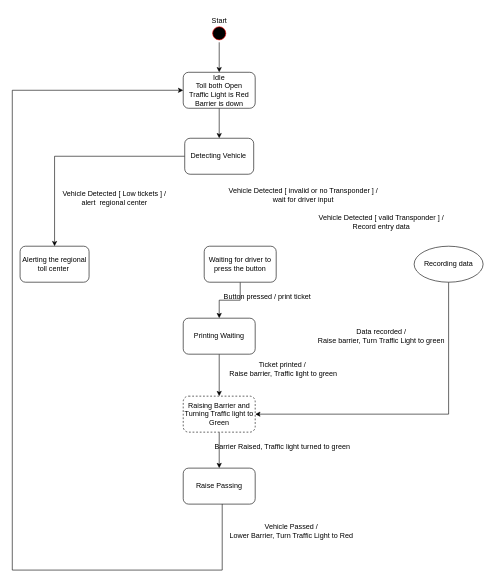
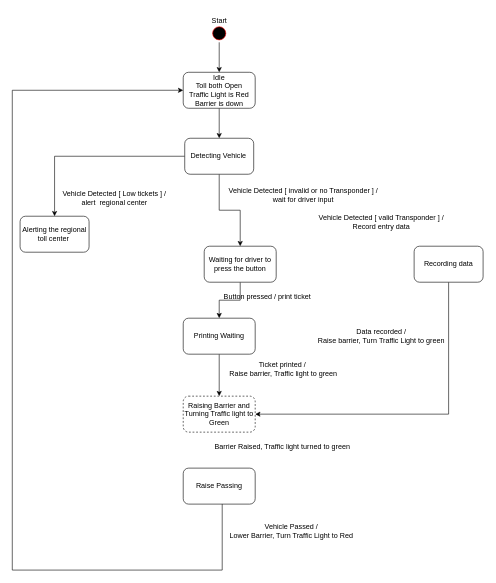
none -> (239, 210)
(55, 264) -> (55, 234)
(449, 264) -> (449, 264)
(219, 462) -> none
